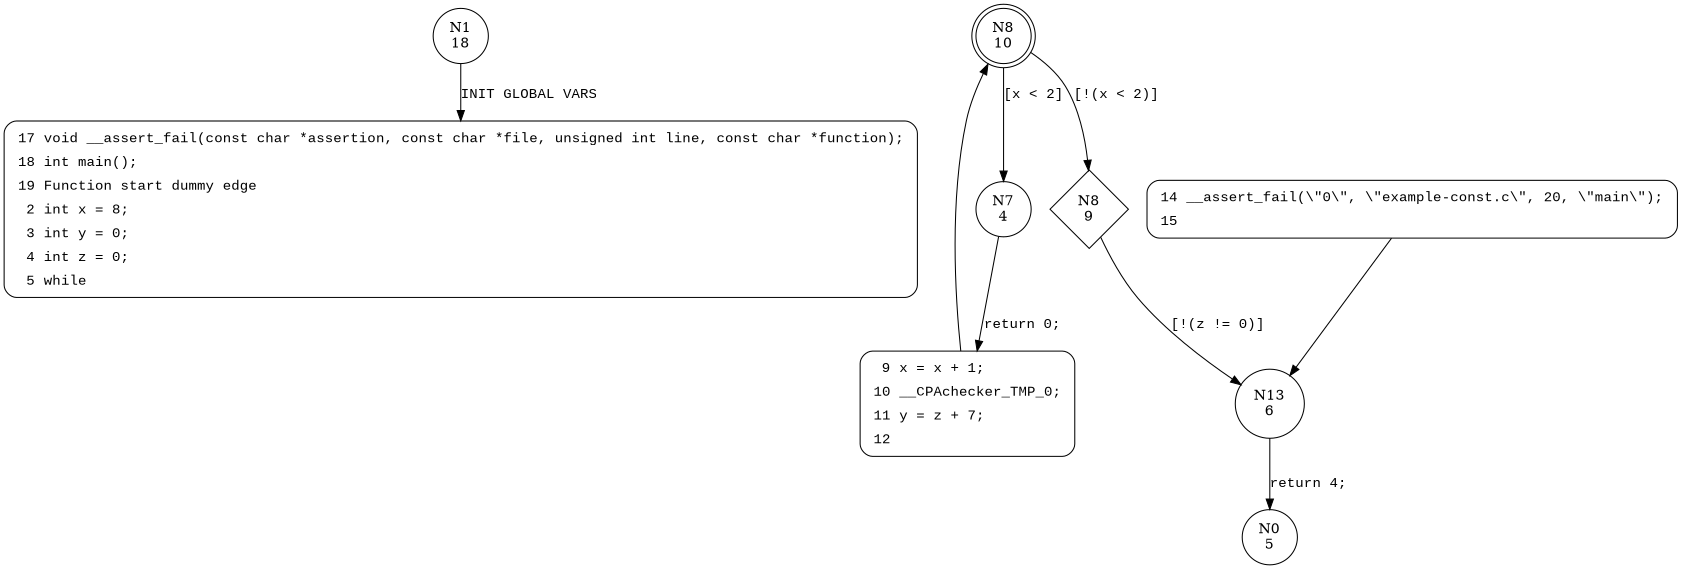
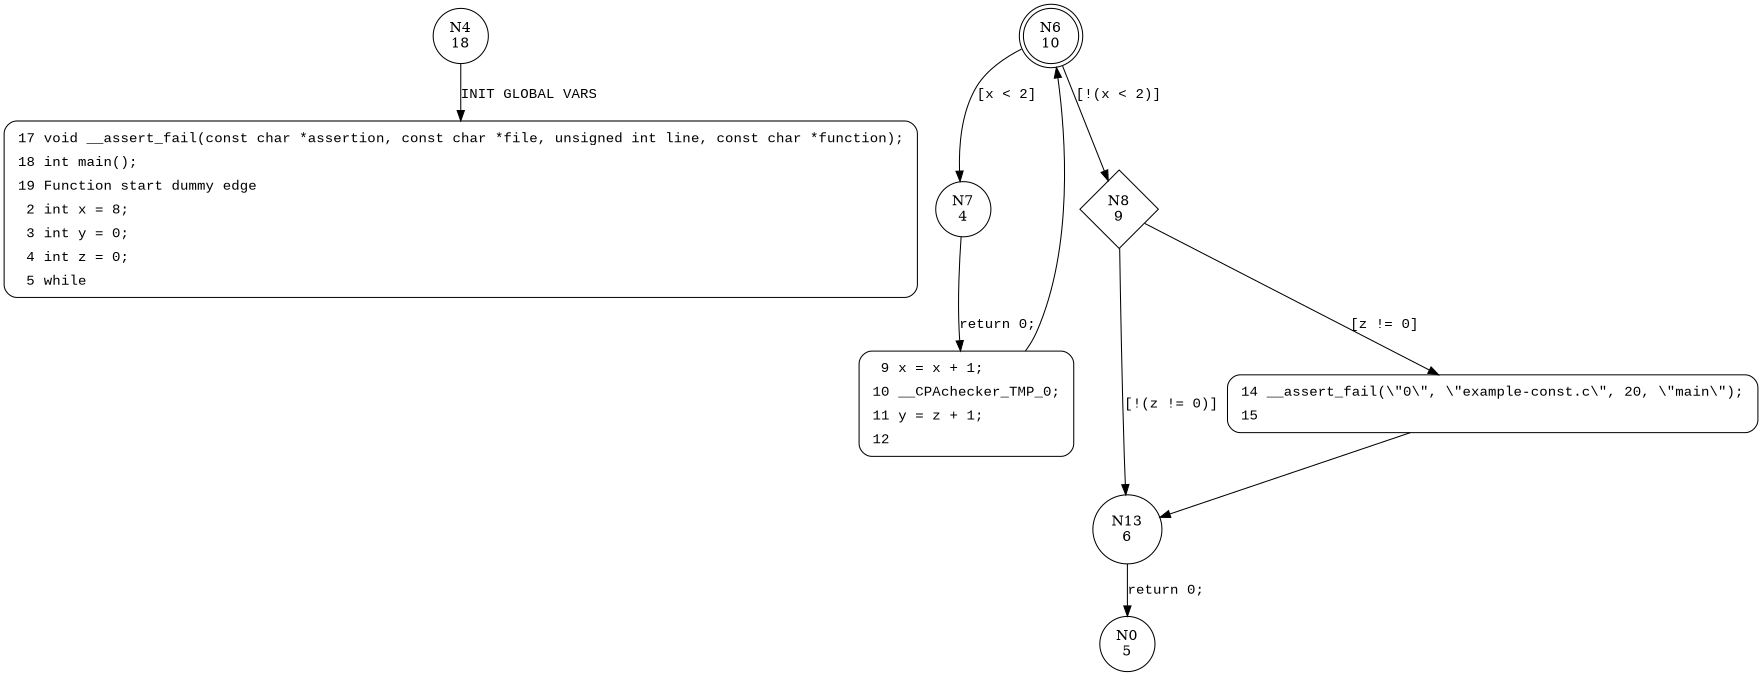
(461, 36) -> (461, 36)
(1004, 36) -> (1051, 36)
none -> (1287, 297)
(942, 415) -> (941, 415)
(1309, 483) -> (1166, 590)
